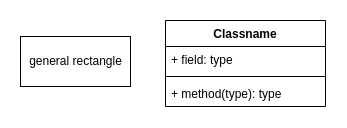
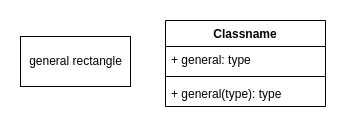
(207, 60) -> (215, 60)
(234, 94) -> (235, 94)
